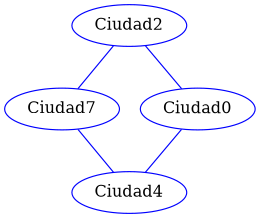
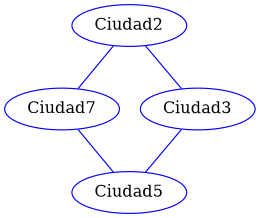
(198, 109) -> (198, 109)
(129, 193) -> (129, 193)
